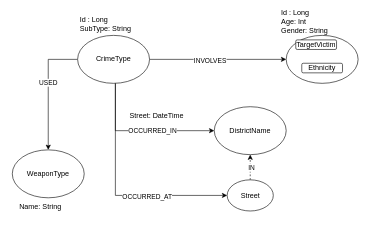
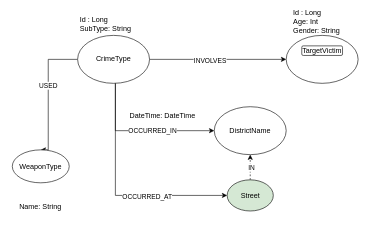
(311, 21) -> (323, 21)
(317, 44) -> (323, 50)
(323, 68) -> none
(159, 116) -> (162, 116)
(48, 174) -> (41, 166)
(251, 195) -> (251, 195)
